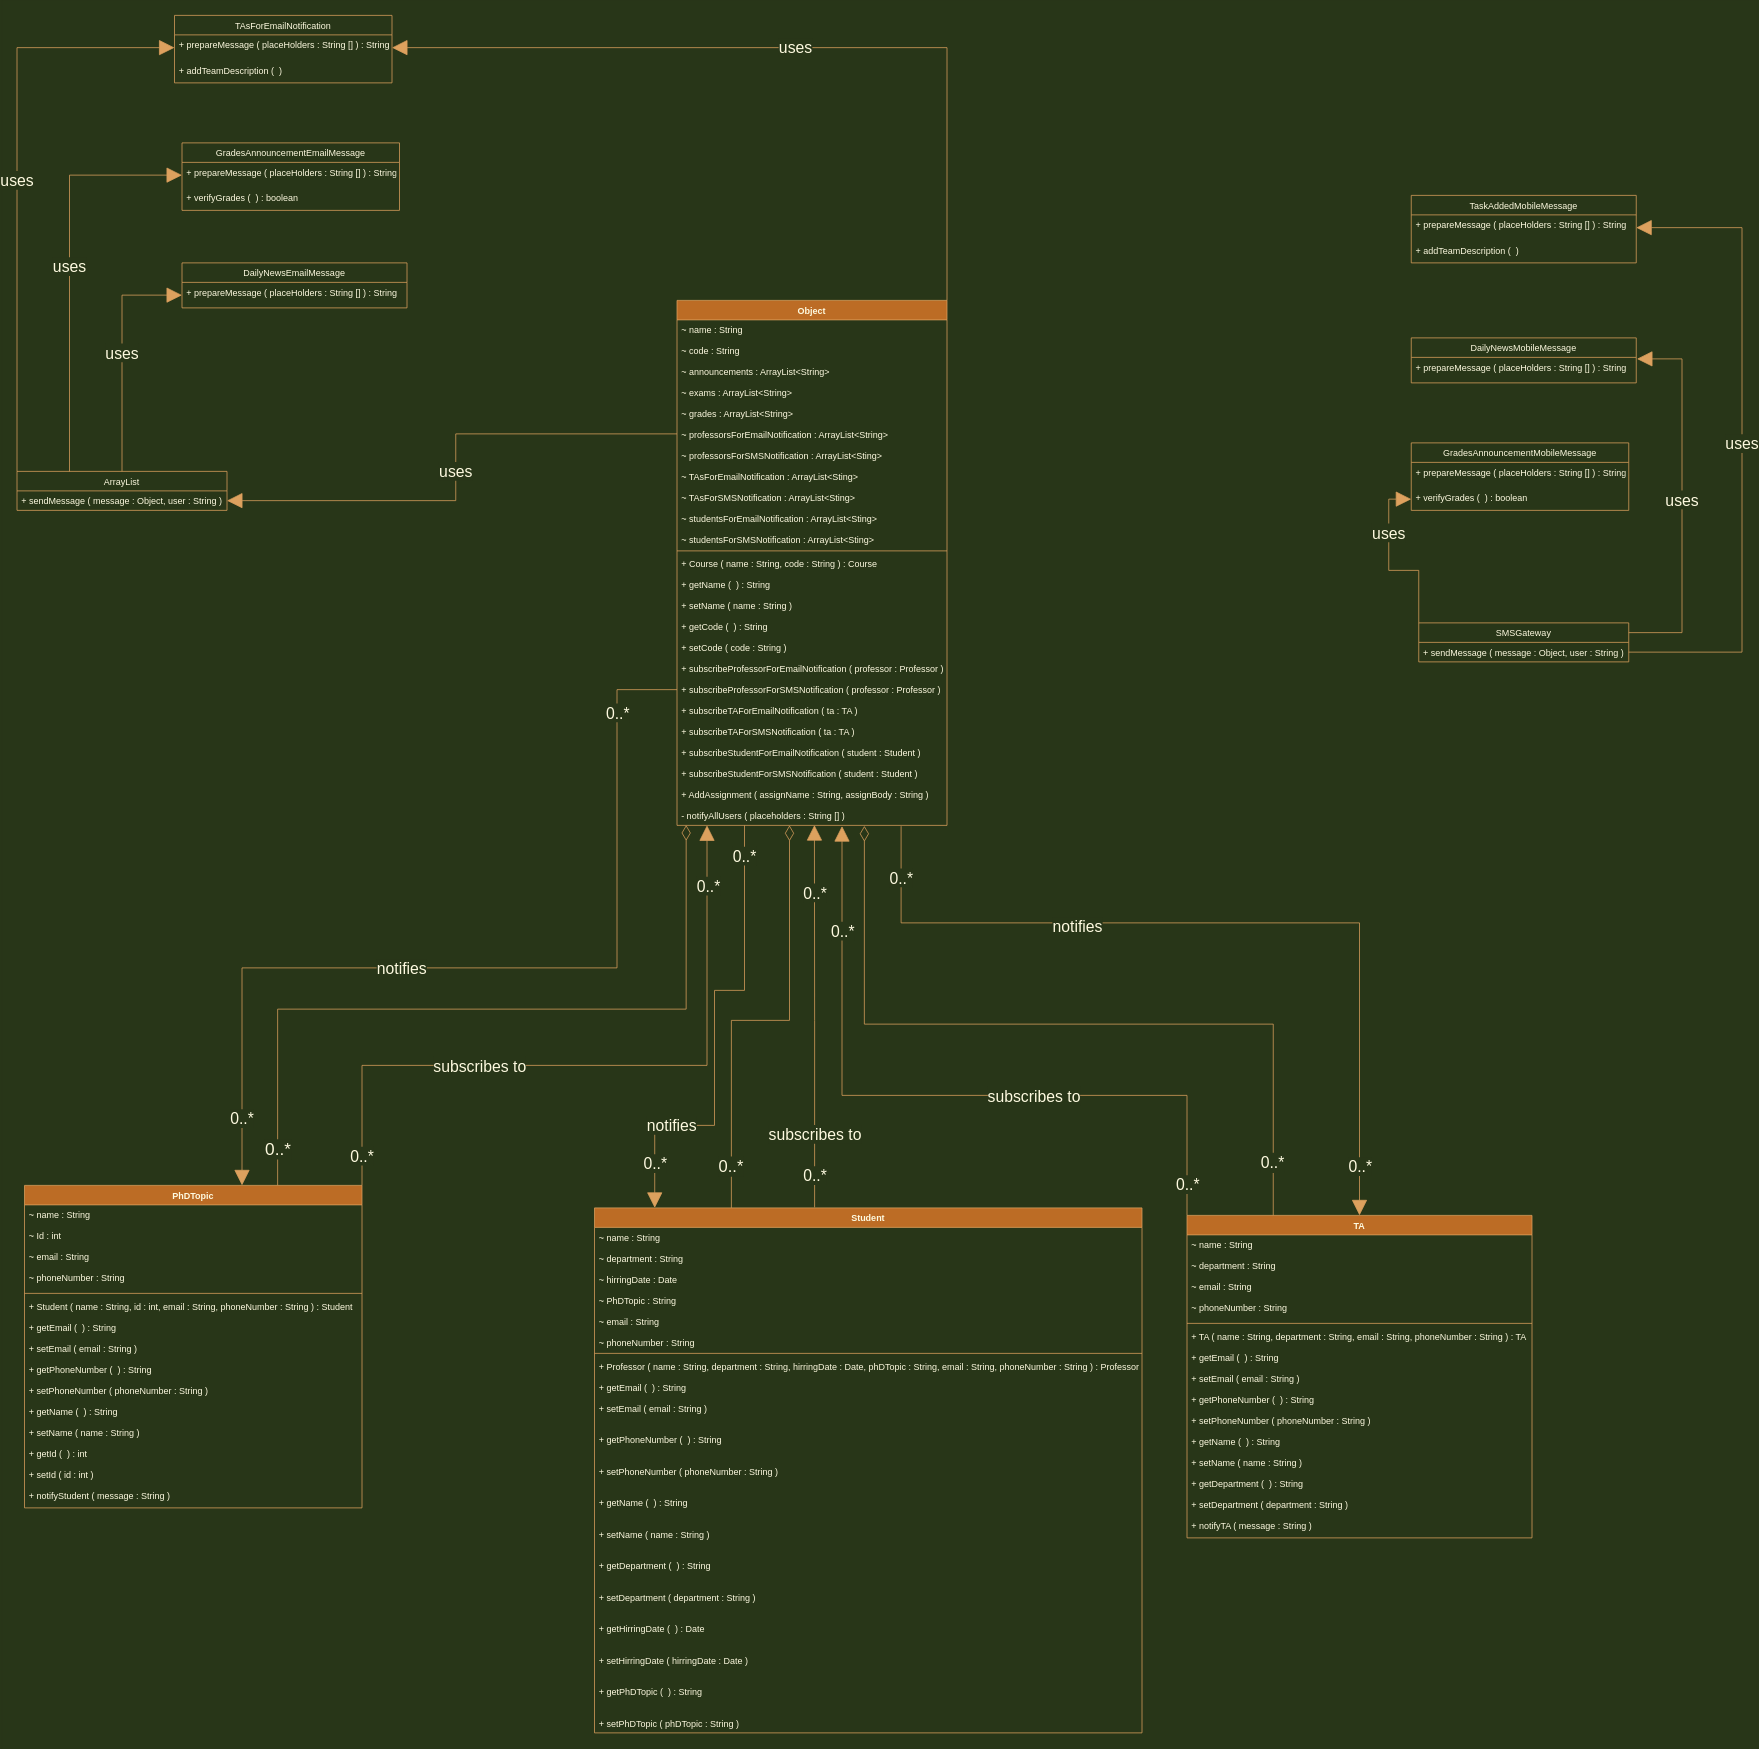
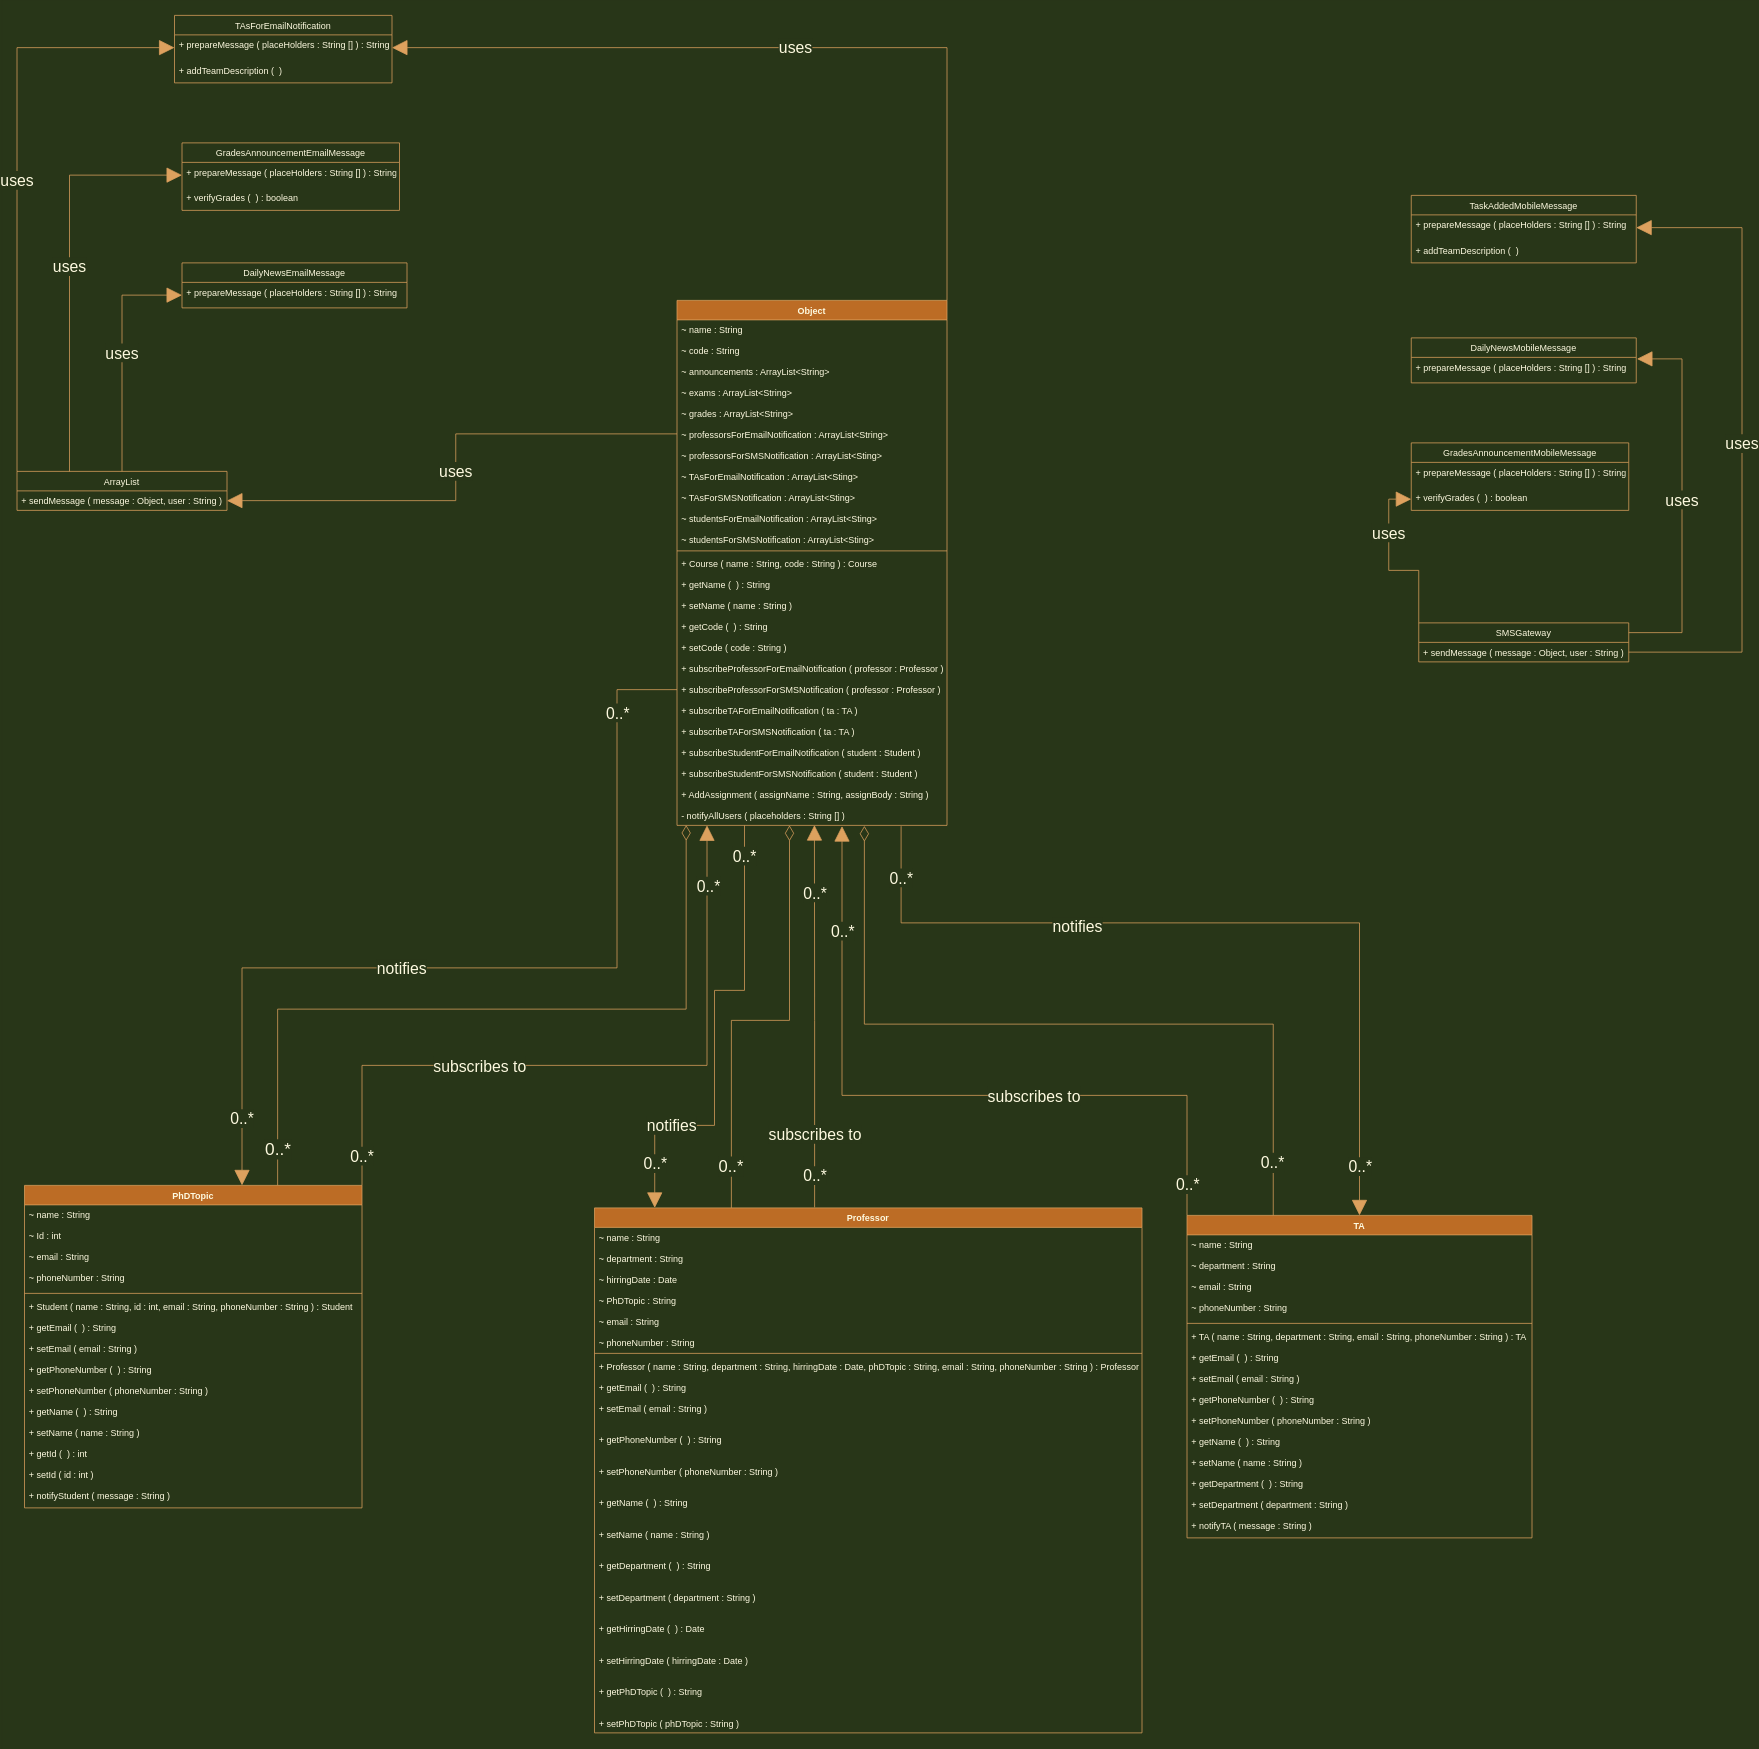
(868, 1218) -> (868, 1218)
